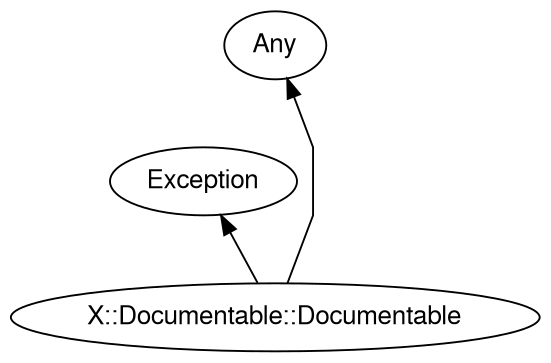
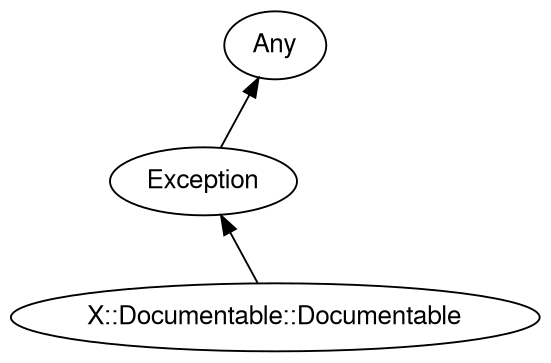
(313, 191) -> (235, 121)
